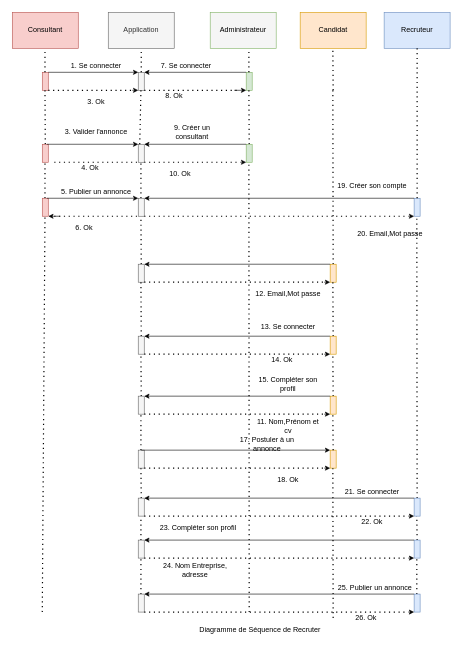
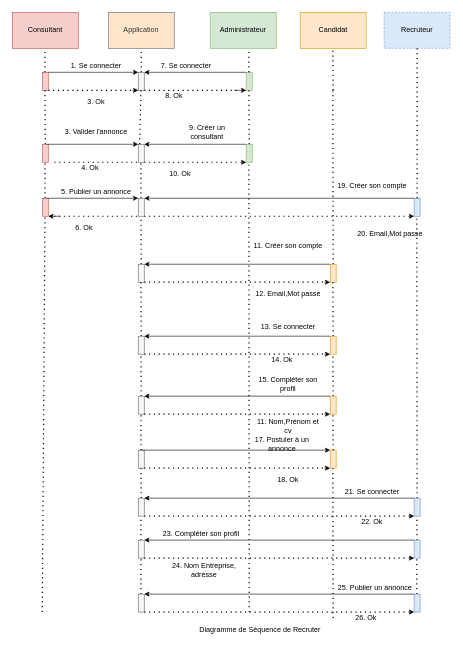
(141, 30) -> (141, 30)
(243, 30) -> (243, 30)
(417, 30) -> (417, 30)
(192, 132) -> (207, 132)
none -> (288, 246)
(267, 444) -> (282, 444)
(198, 528) -> (201, 534)
(195, 570) -> (204, 570)
